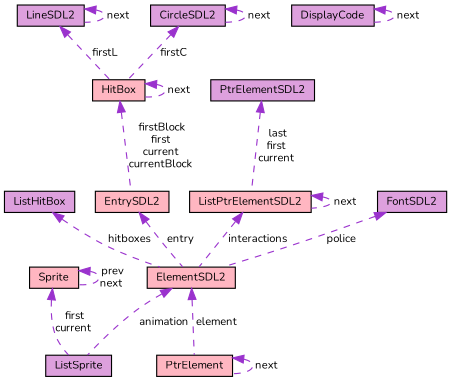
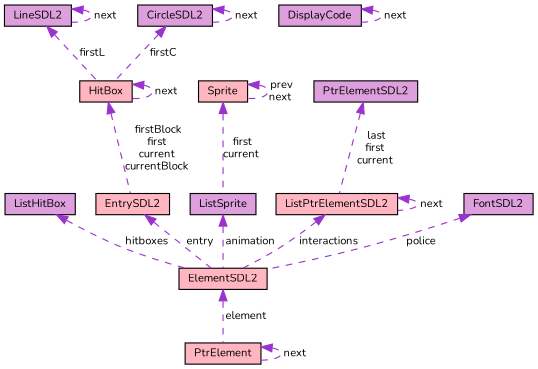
(122, 322) -> (223, 247)
